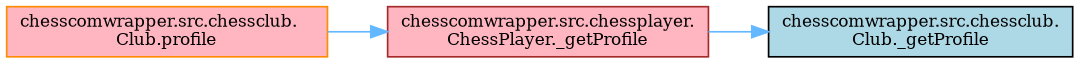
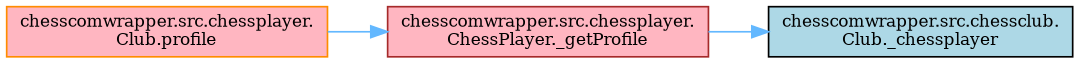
(167, 32) -> (167, 32)
(921, 32) -> (921, 32)
